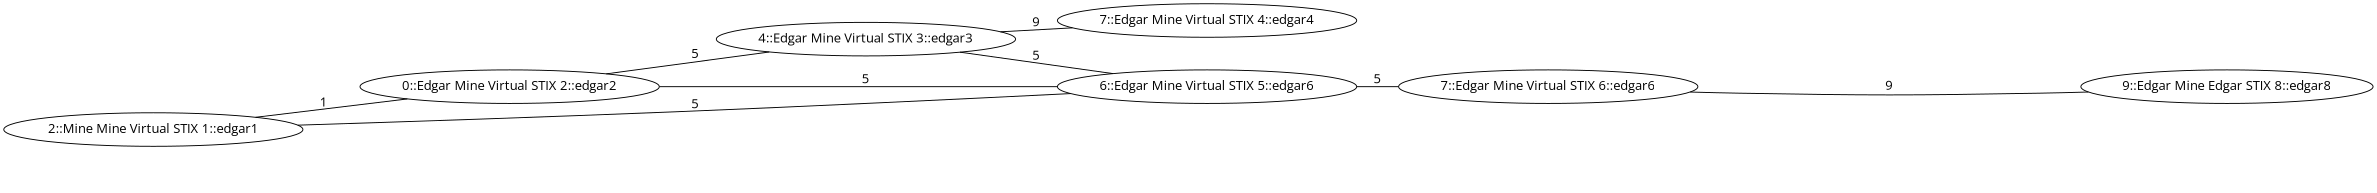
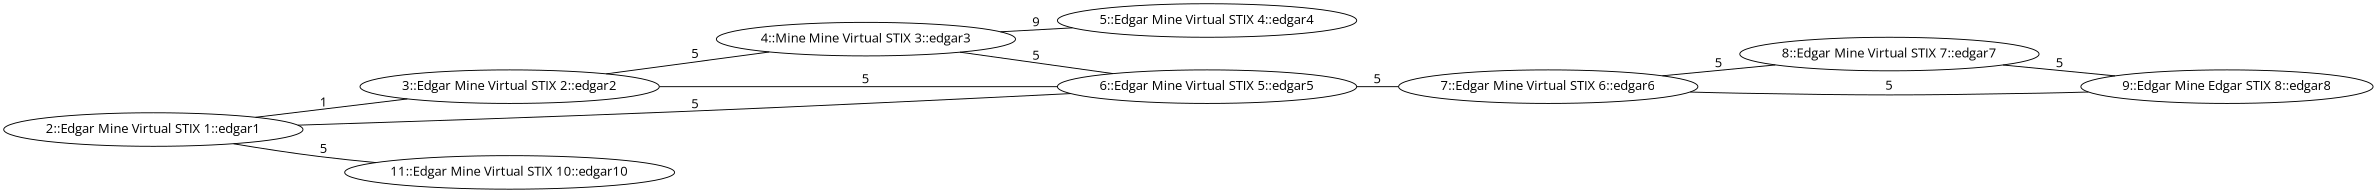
(1207, 21) -> (1207, 21)
(866, 39) -> (866, 39)
none -> (1889, 54)
(1889, 86) -> (1889, 86)
(510, 87) -> (510, 87)
(1207, 87) -> (1207, 87)
(153, 130) -> (153, 130)
none -> (510, 172)
